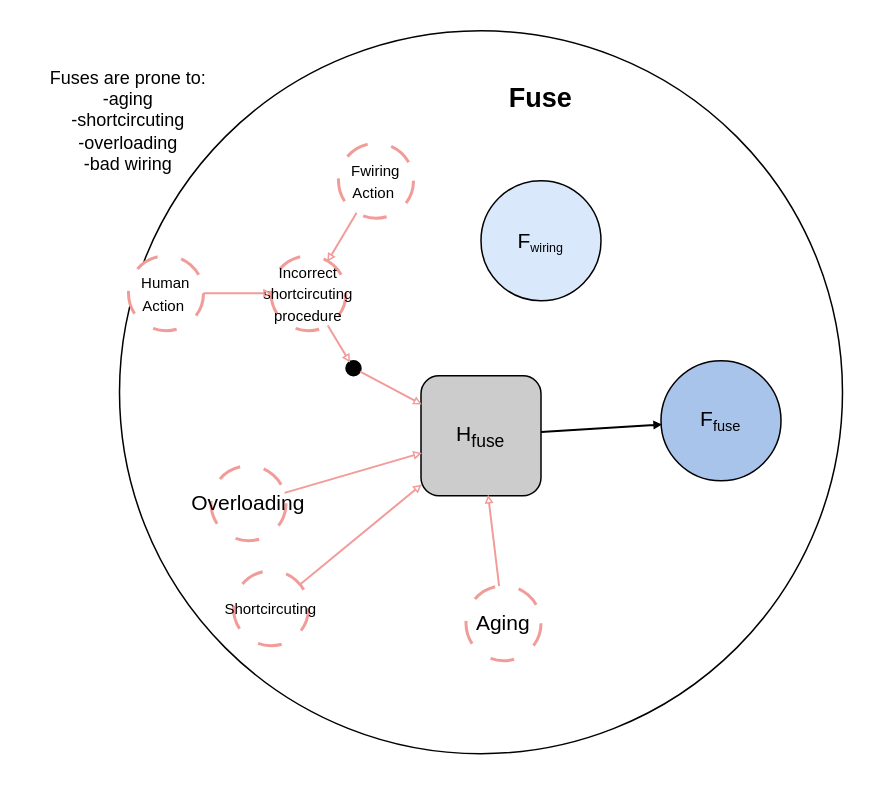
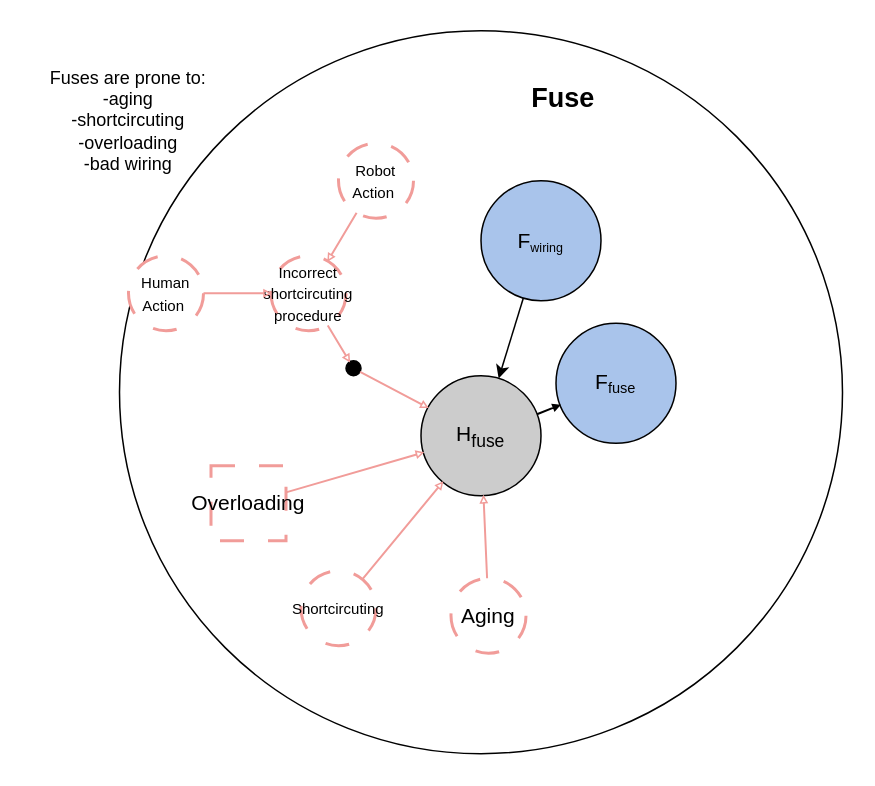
(541, 98) -> (563, 98)
(376, 181) -> (376, 181)
(541, 241) -> (541, 241)
none -> (512, 334)
(721, 421) -> (616, 383)
(481, 436) -> (481, 436)
(248, 503) -> (248, 503)
(271, 608) -> (338, 608)
(503, 623) -> (488, 616)
